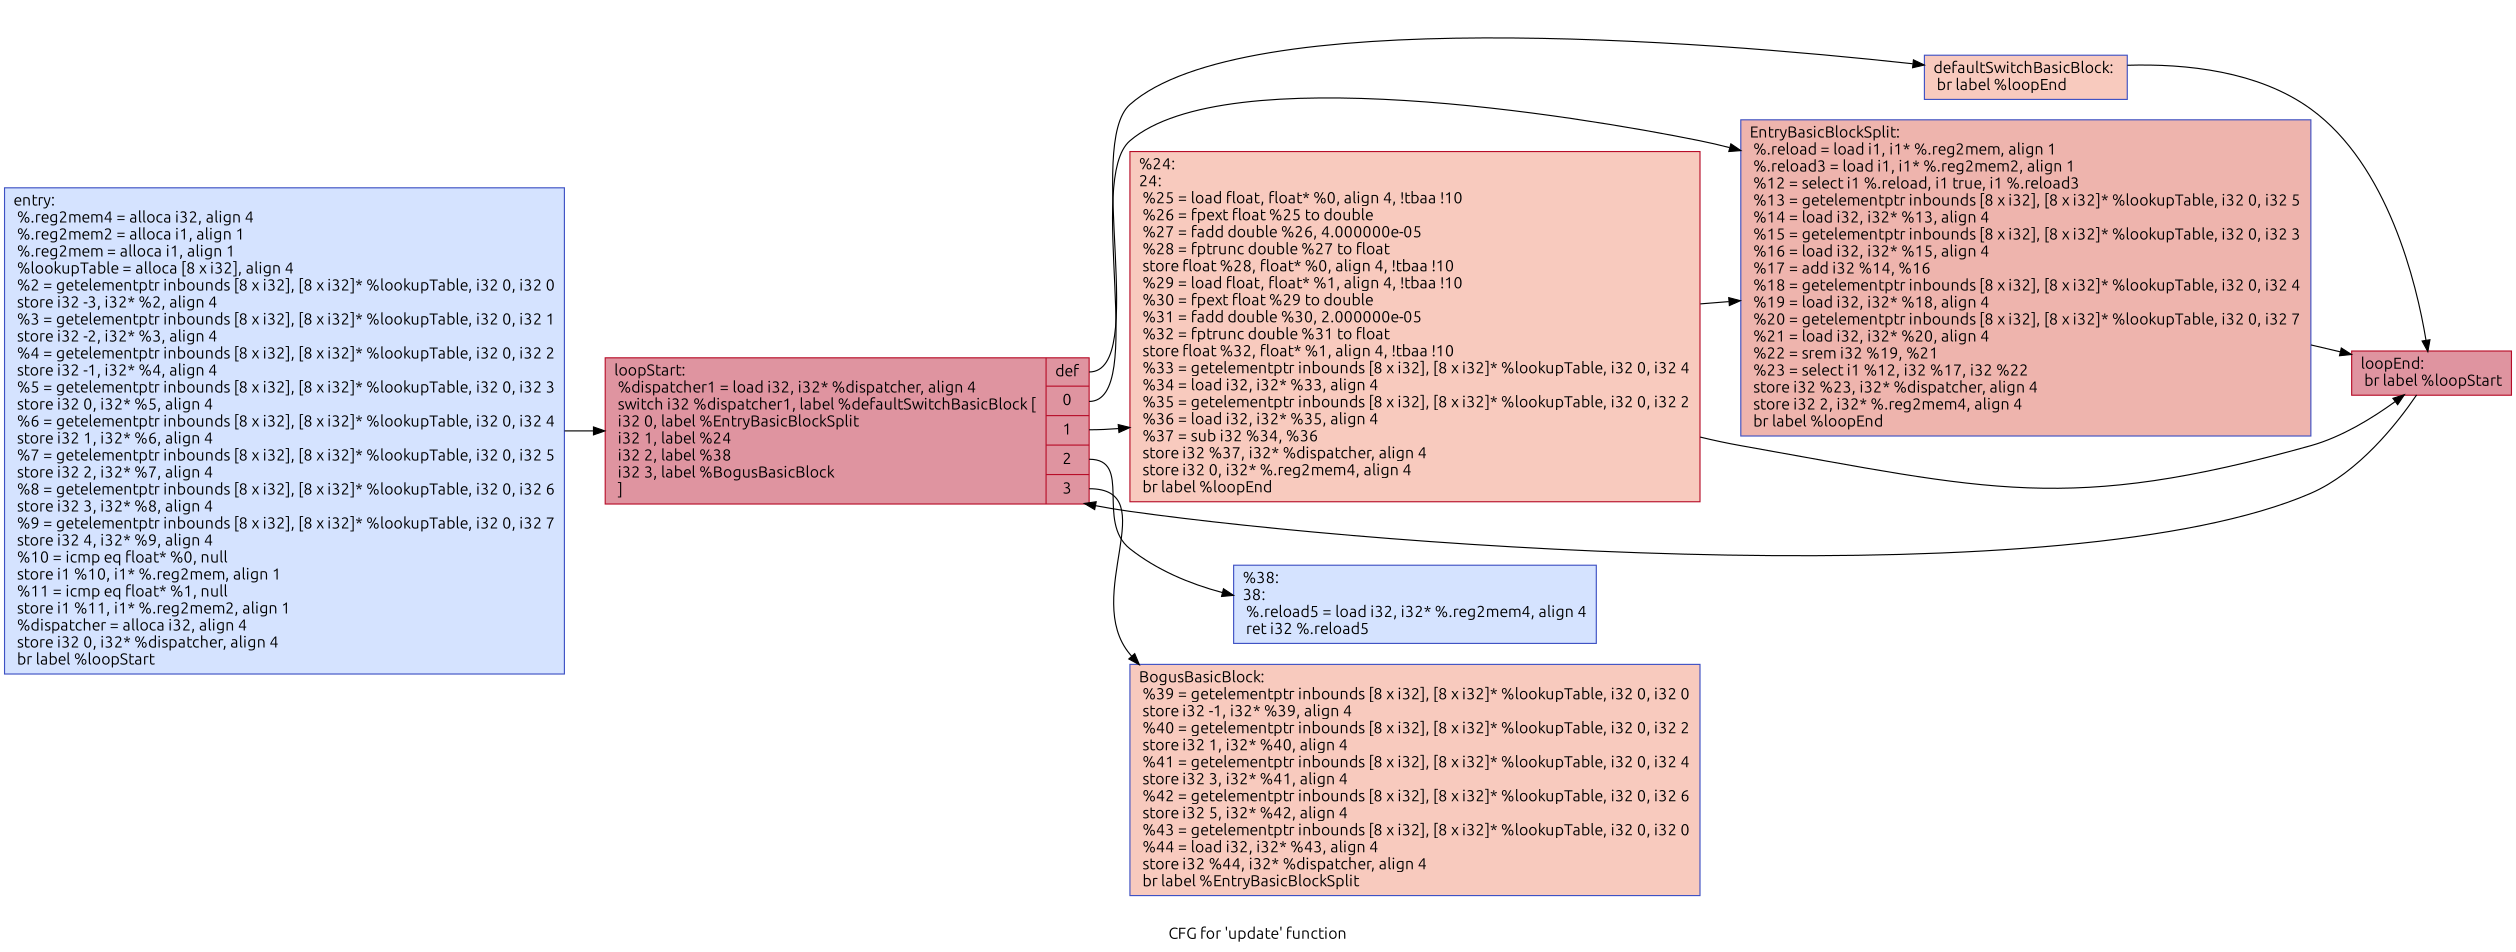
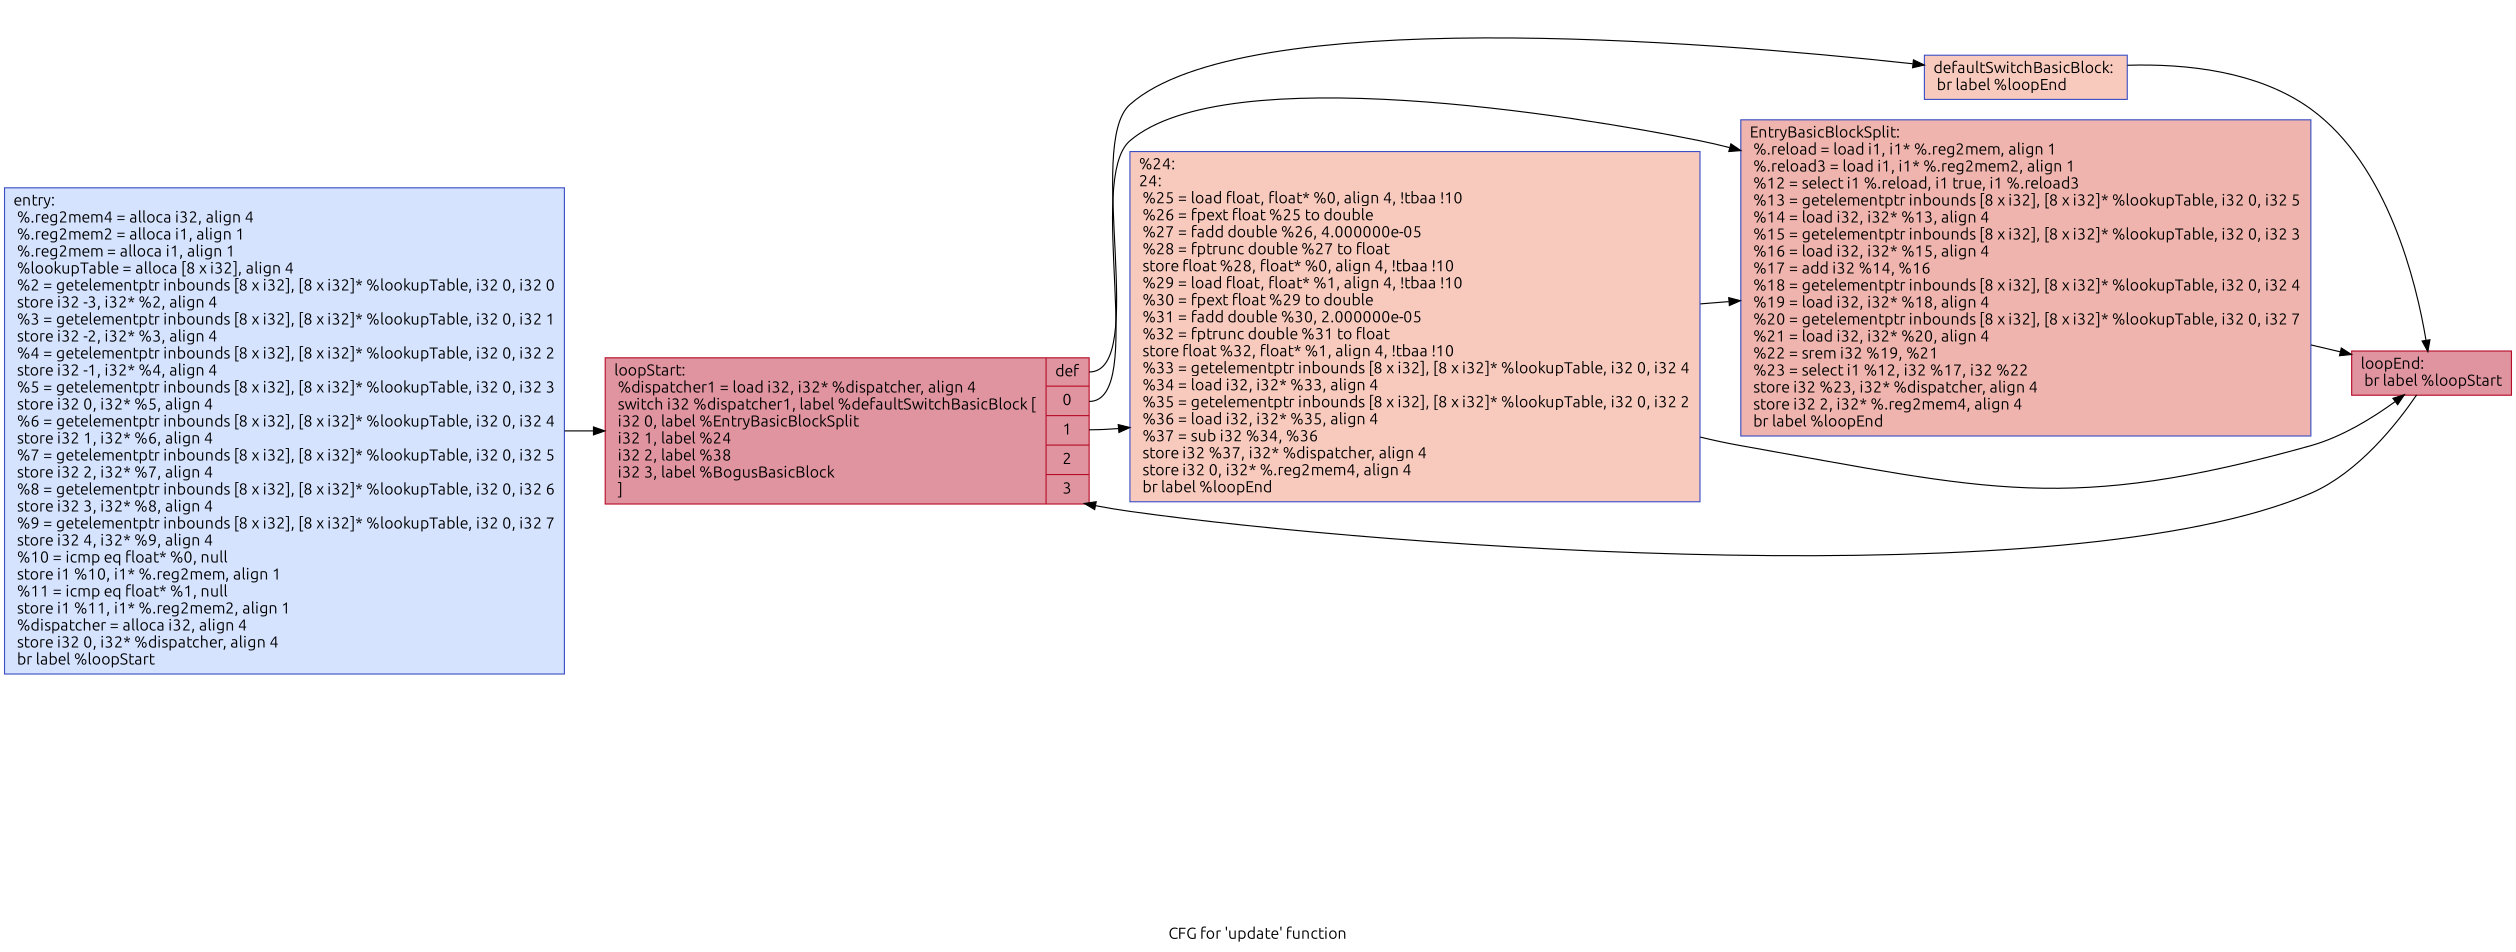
(1415, 327) -> (1415, 327)
(1415, 604) -> none
(1415, 780) -> none
